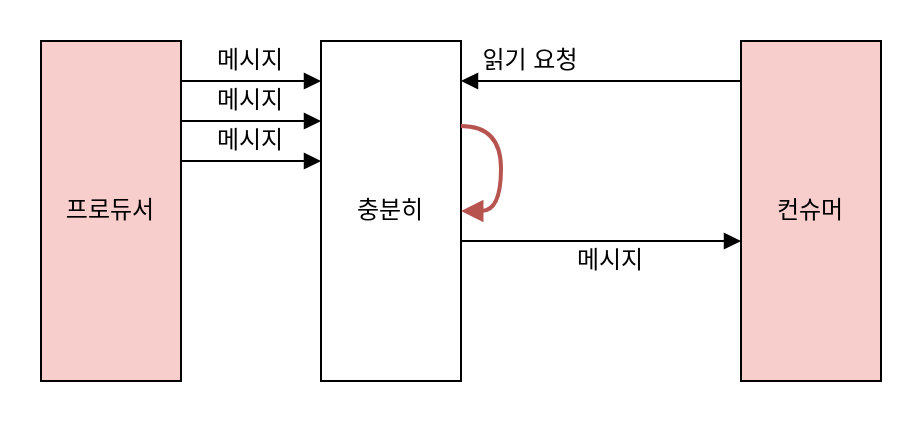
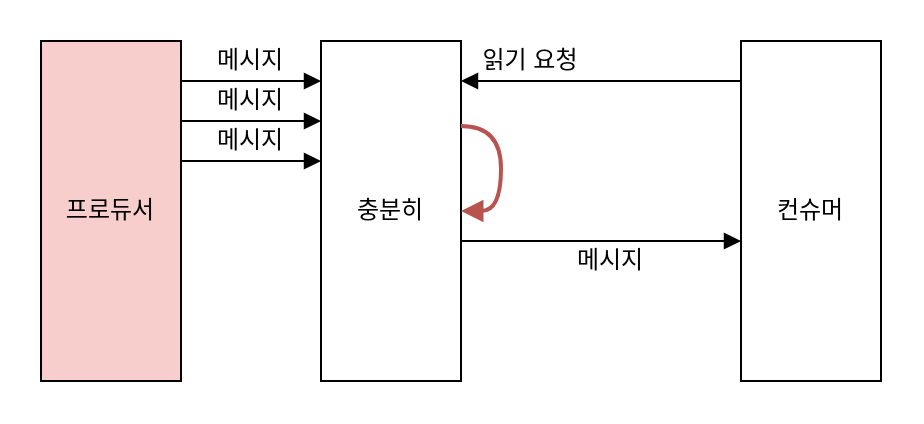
(811, 211) -> (811, 211)
